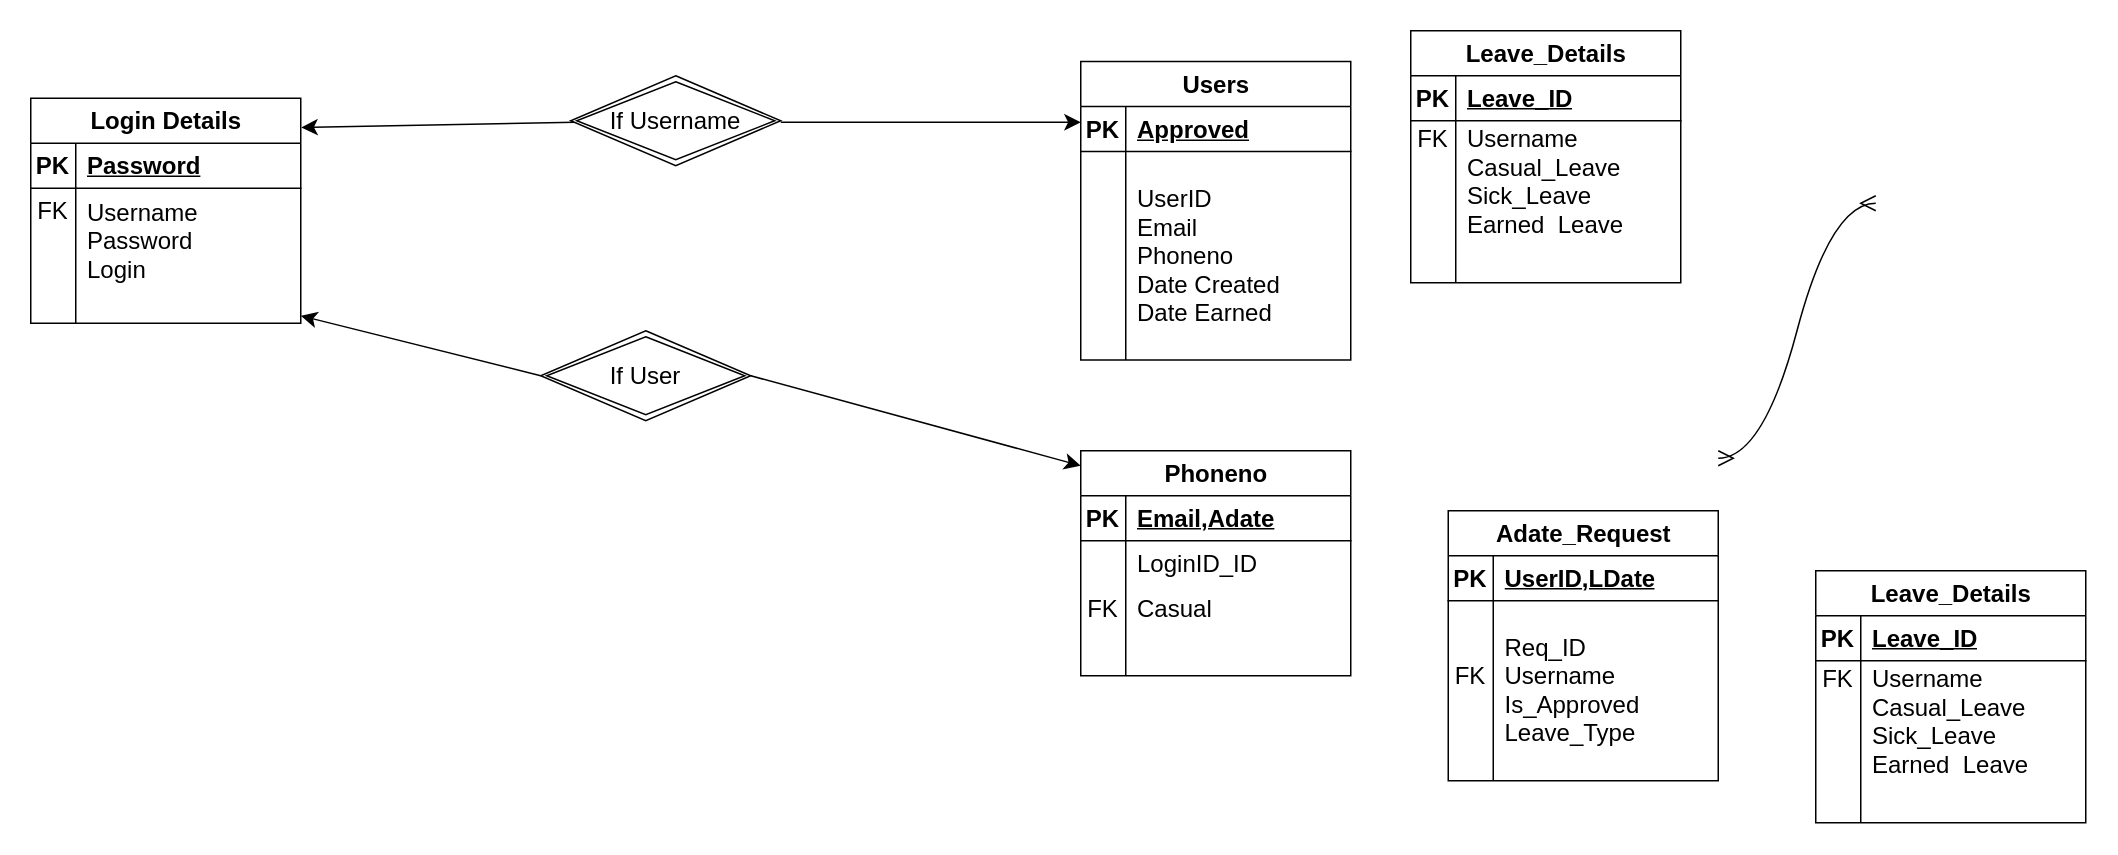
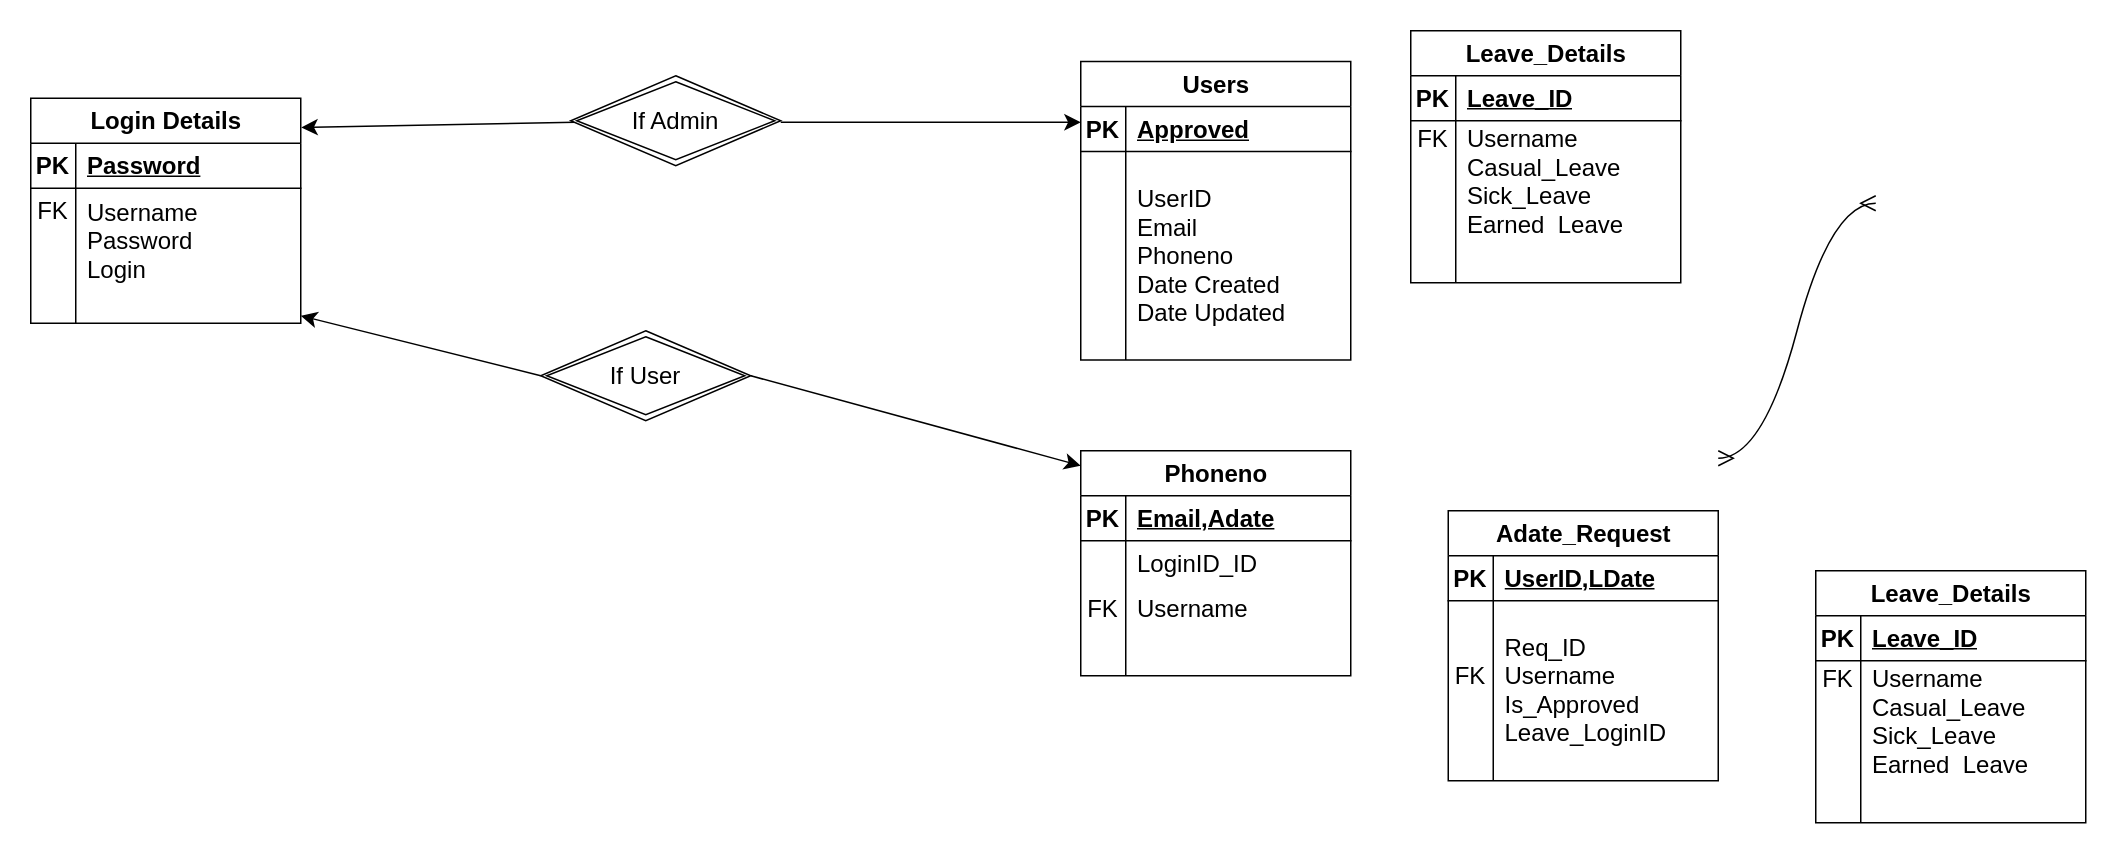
(676, 121) -> (676, 121)
(1215, 256) -> (1215, 256)
(1175, 608) -> (1192, 608)
(1579, 676) -> (1589, 676)
